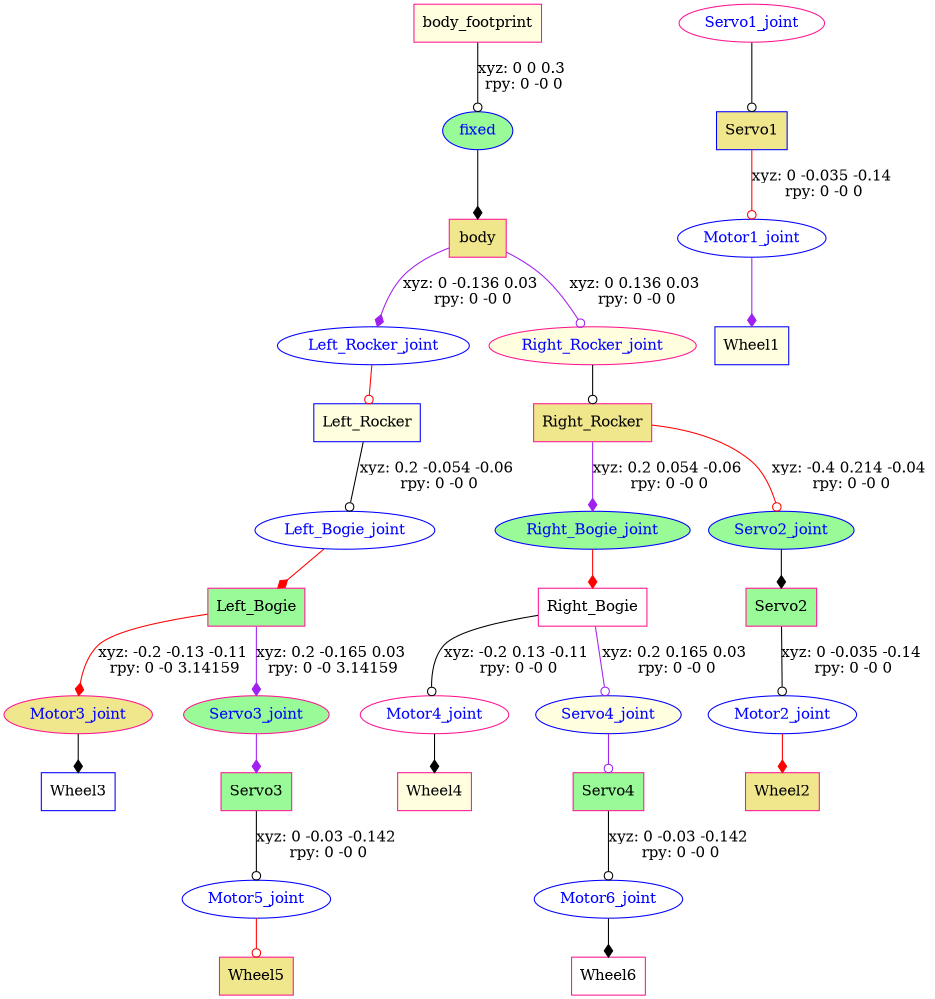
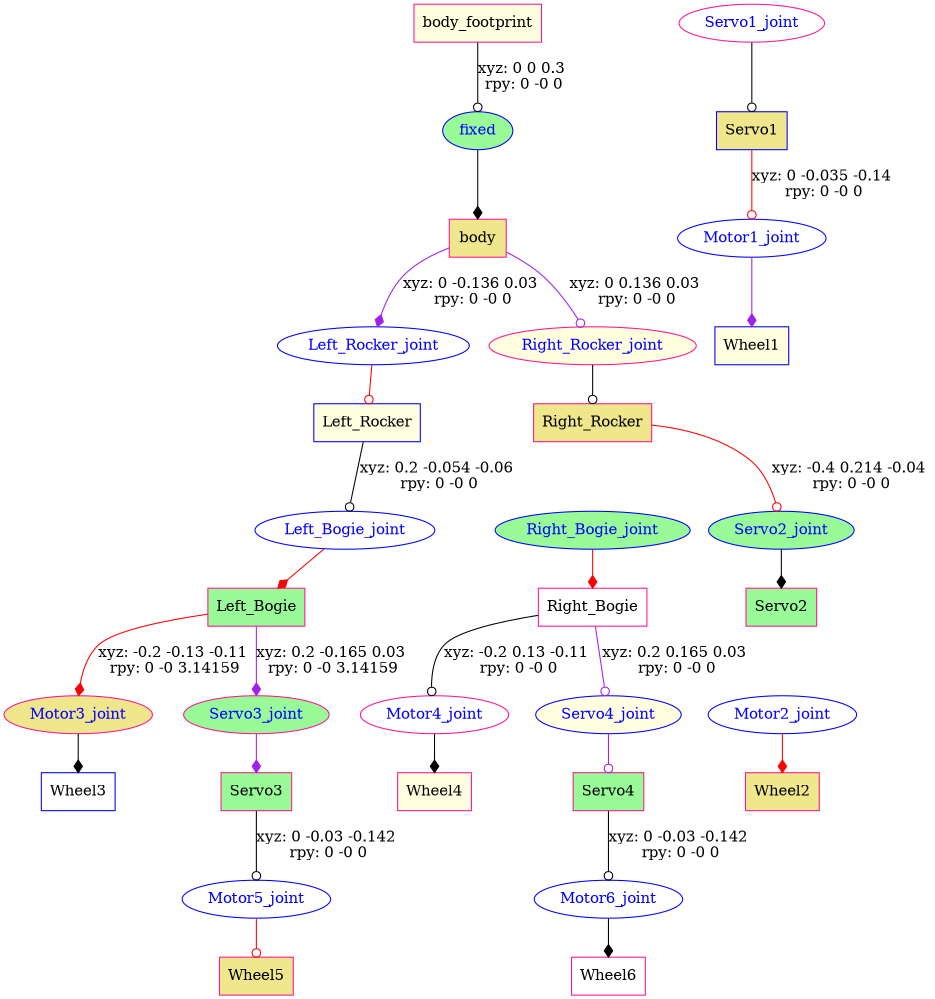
(593, 470) -> none
(782, 657) -> none
